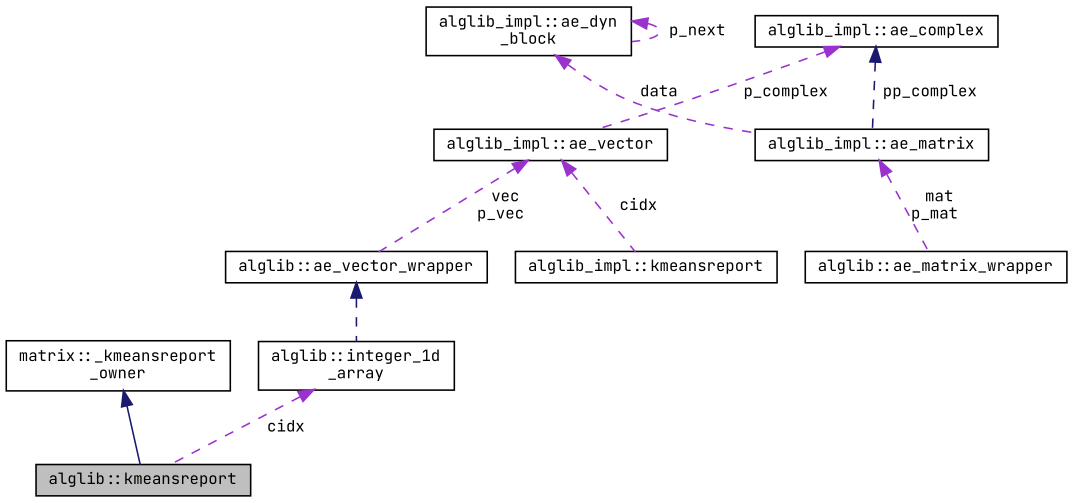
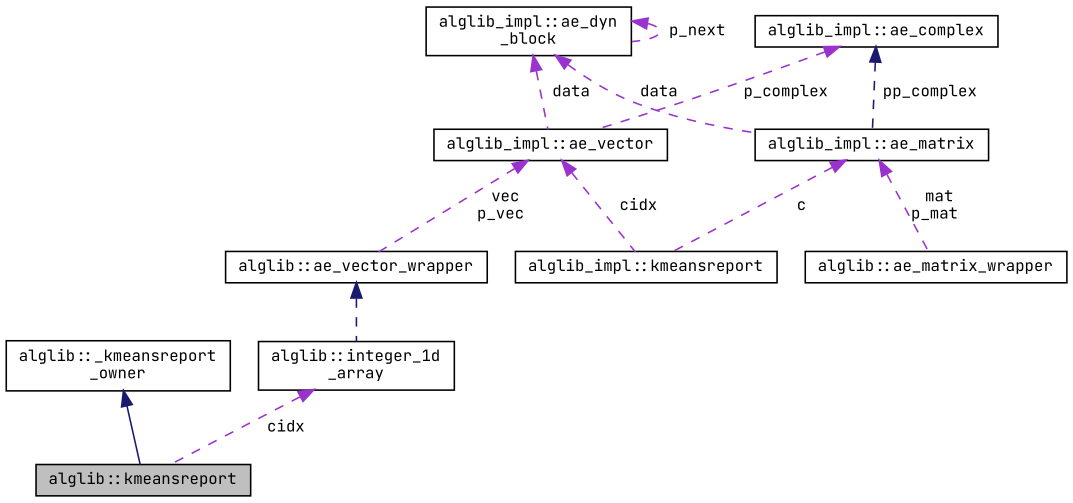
none -> (542, 100)
none -> (752, 210)
(118, 366) -> (118, 366)
